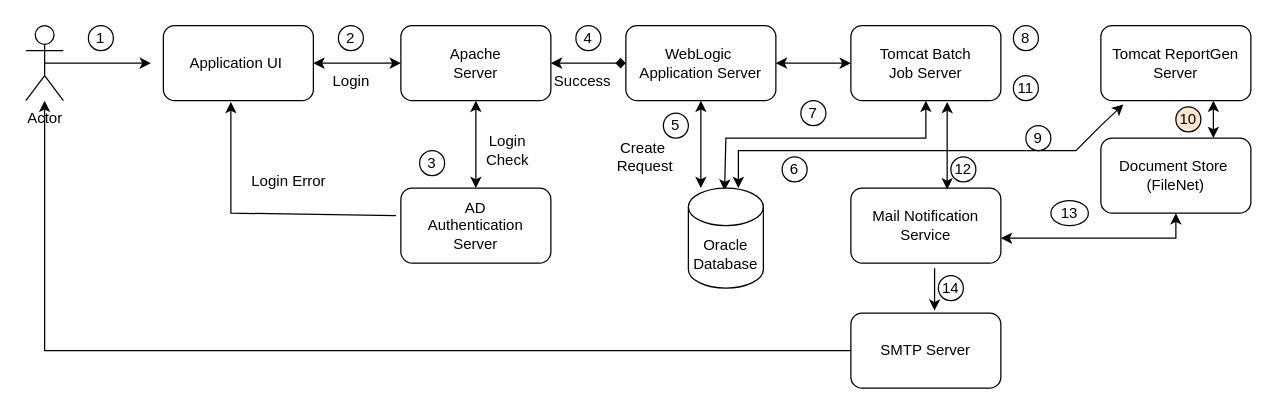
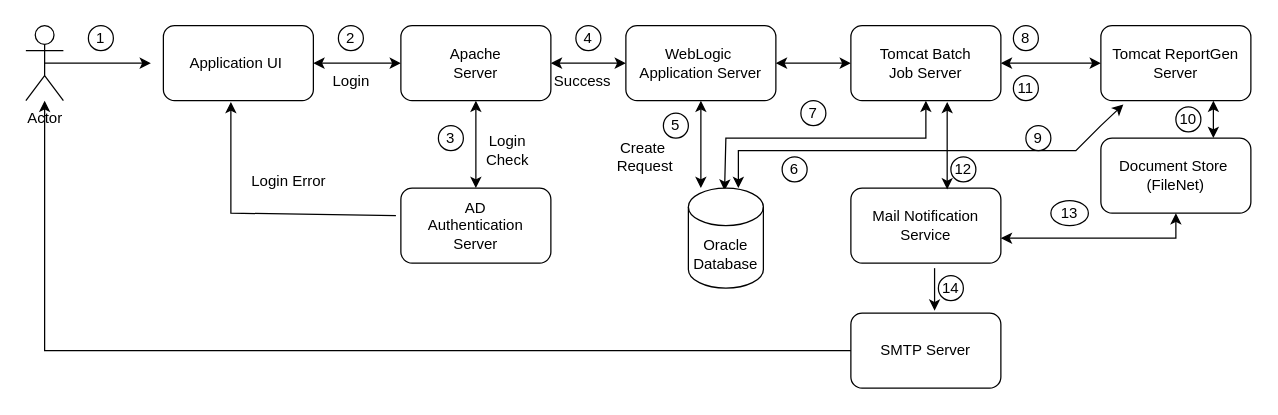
(615, 63) -> (616, 63)
none -> (1051, 63)
(1188, 119) -> (1188, 119)
(432, 163) -> (451, 138)
